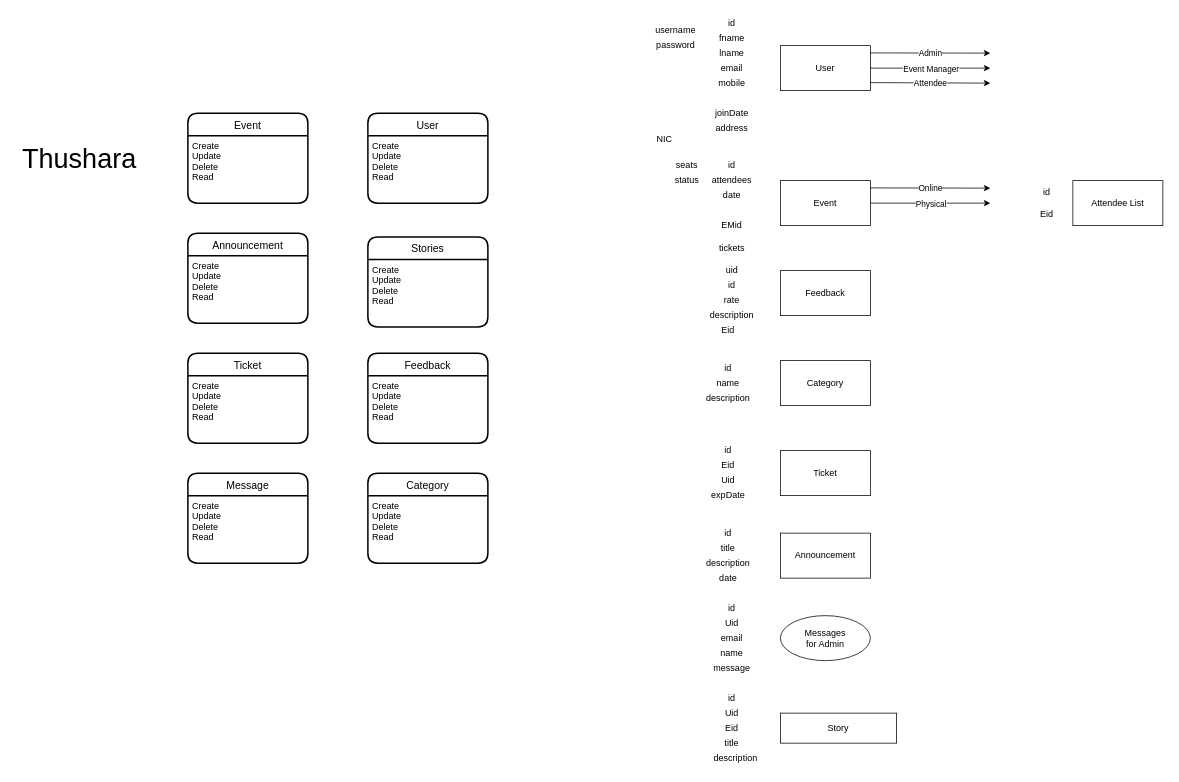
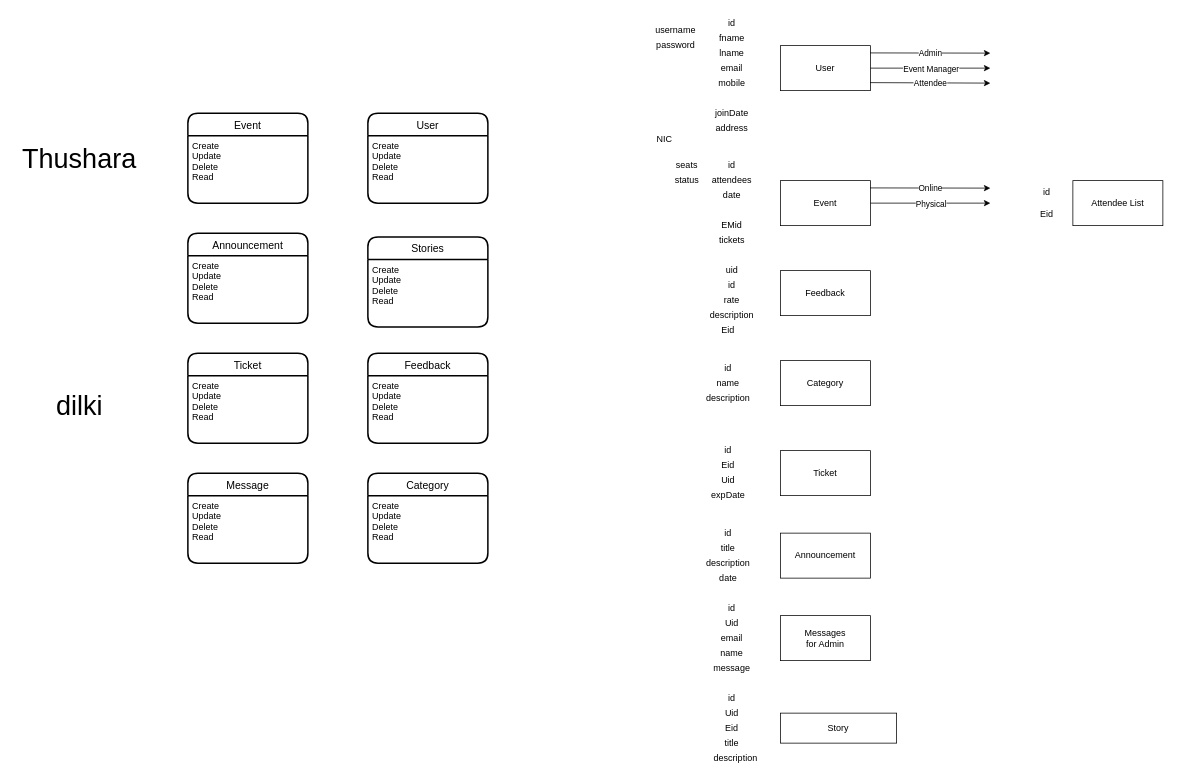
(732, 248) -> (732, 240)
none -> (79, 405)
(825, 638) -> (825, 638)
